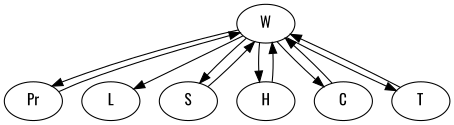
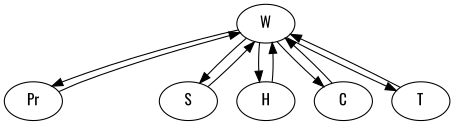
(111, 101) -> none
